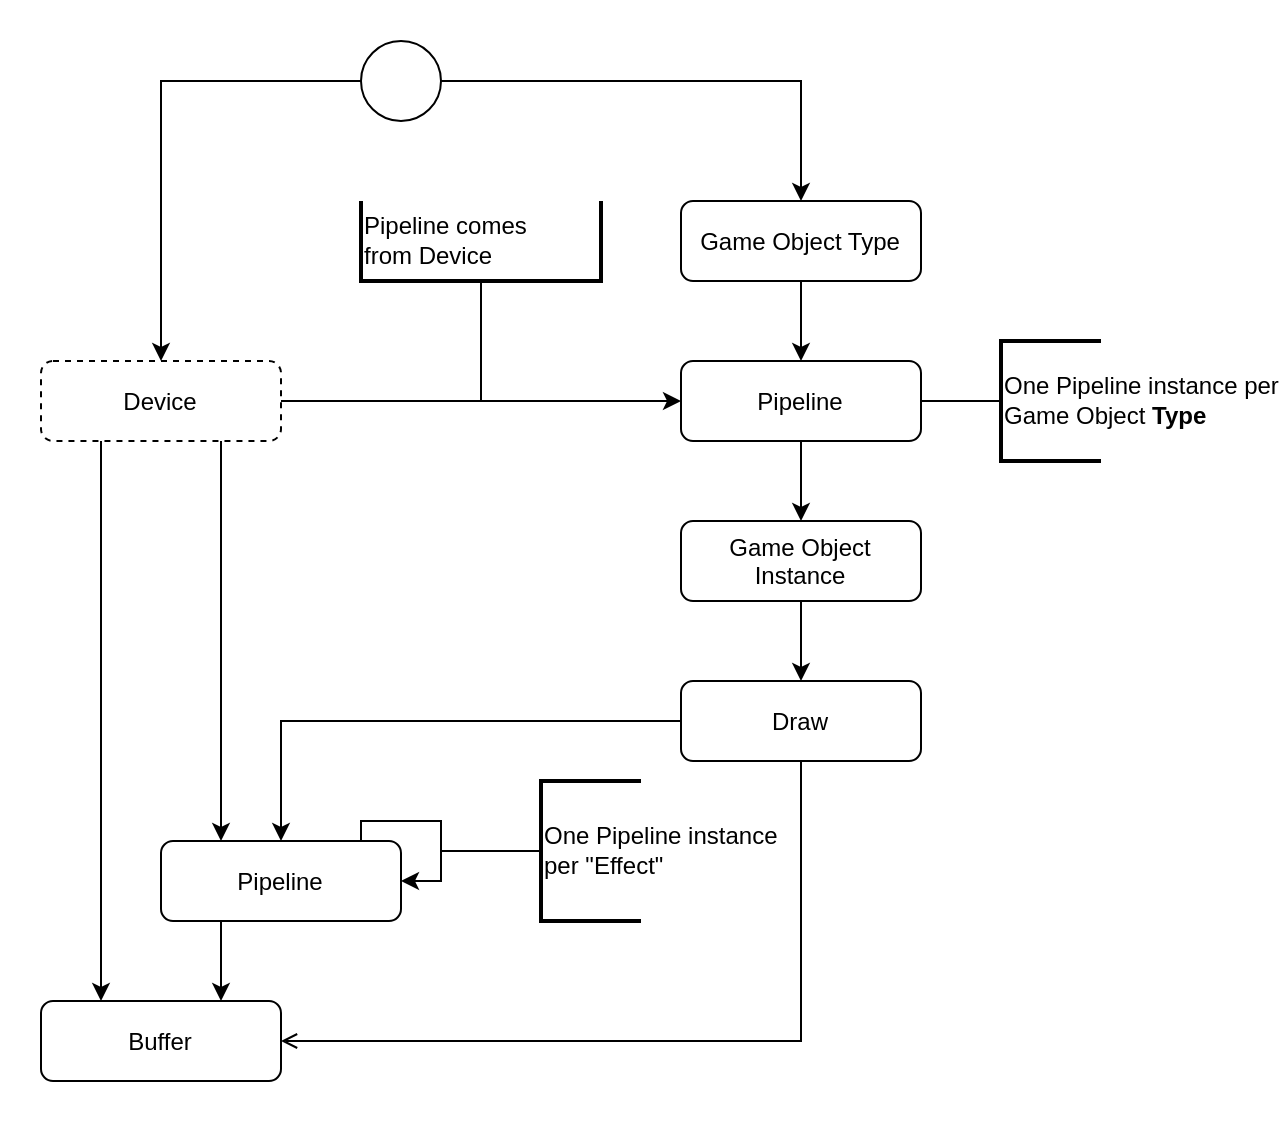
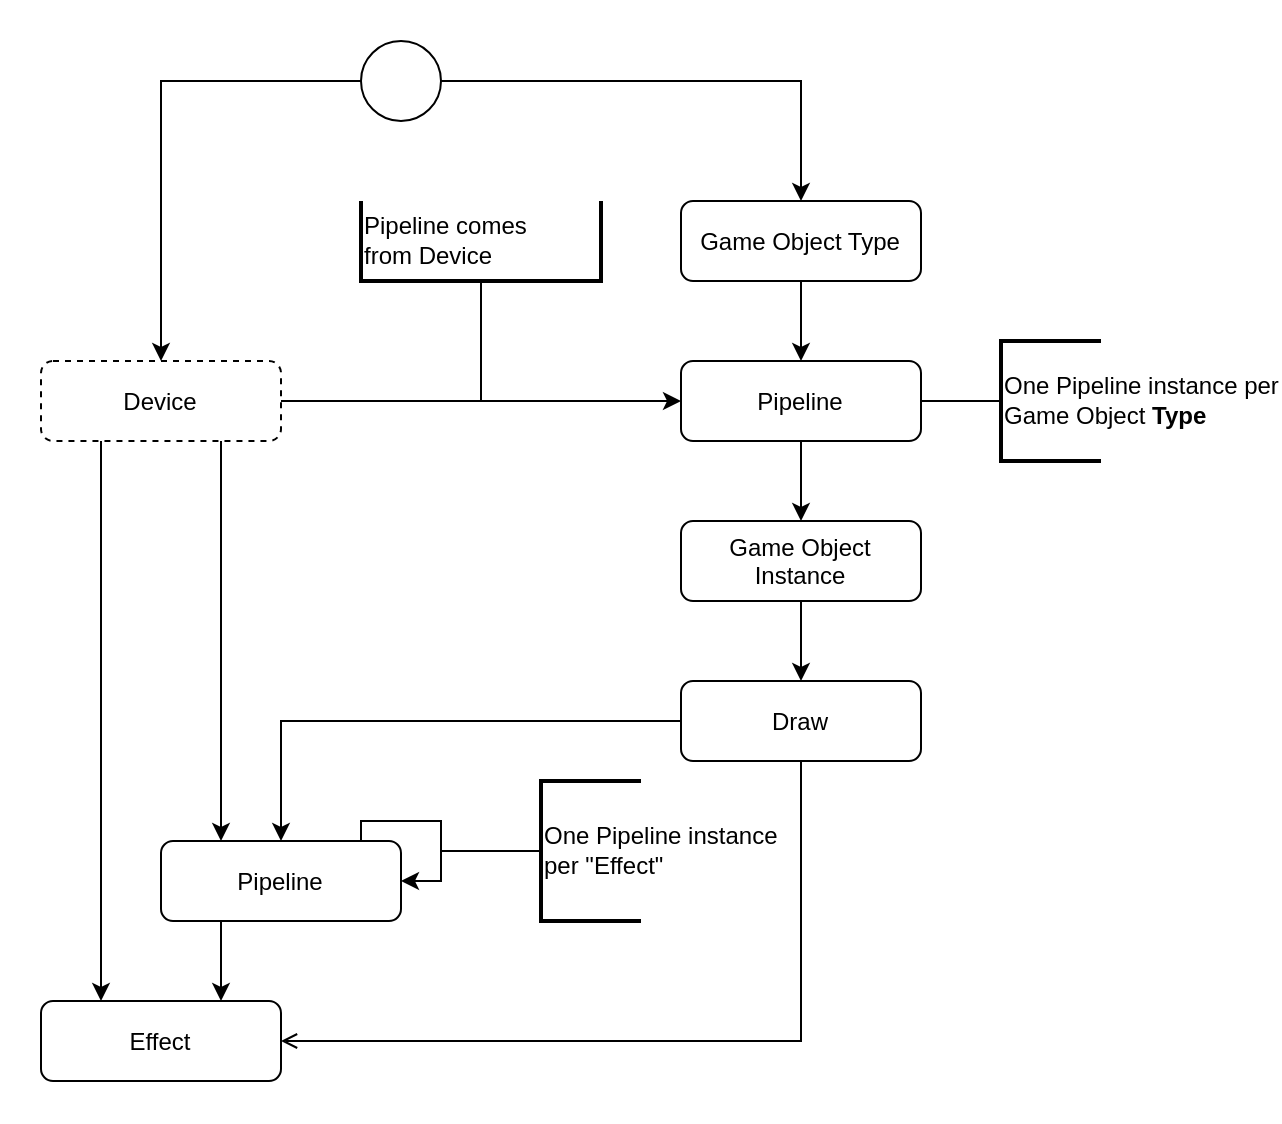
(160, 1042) -> (160, 1042)
